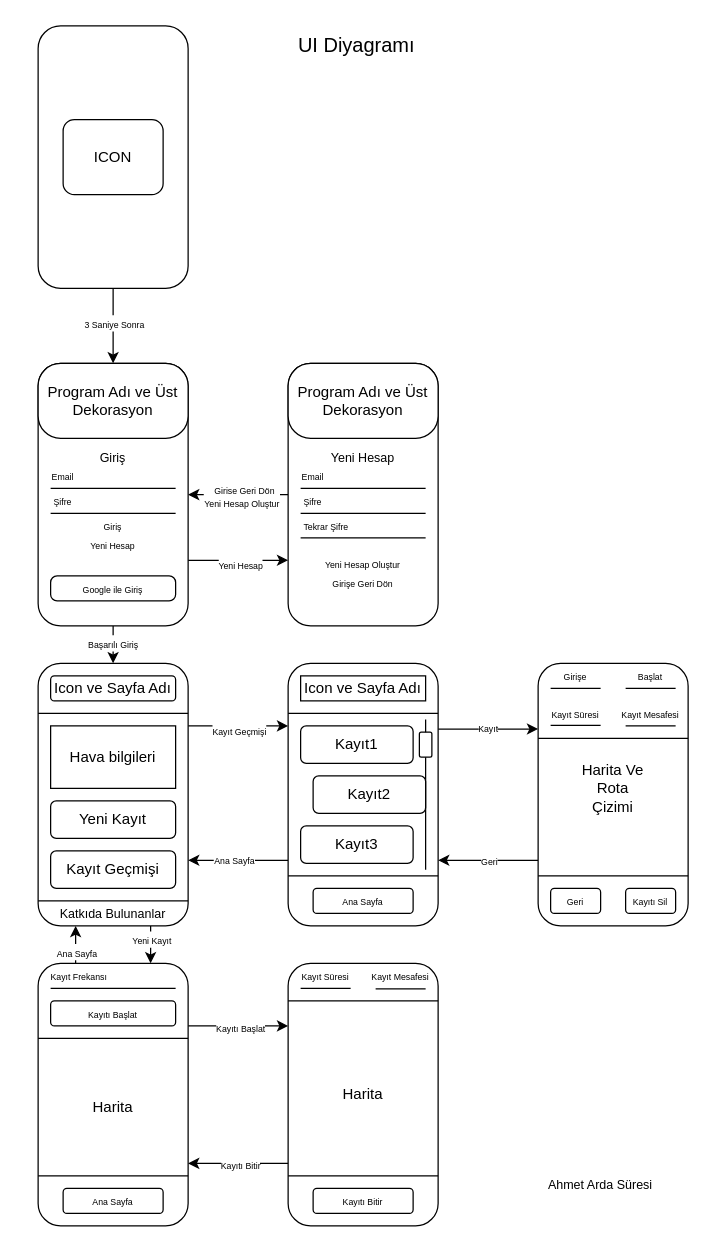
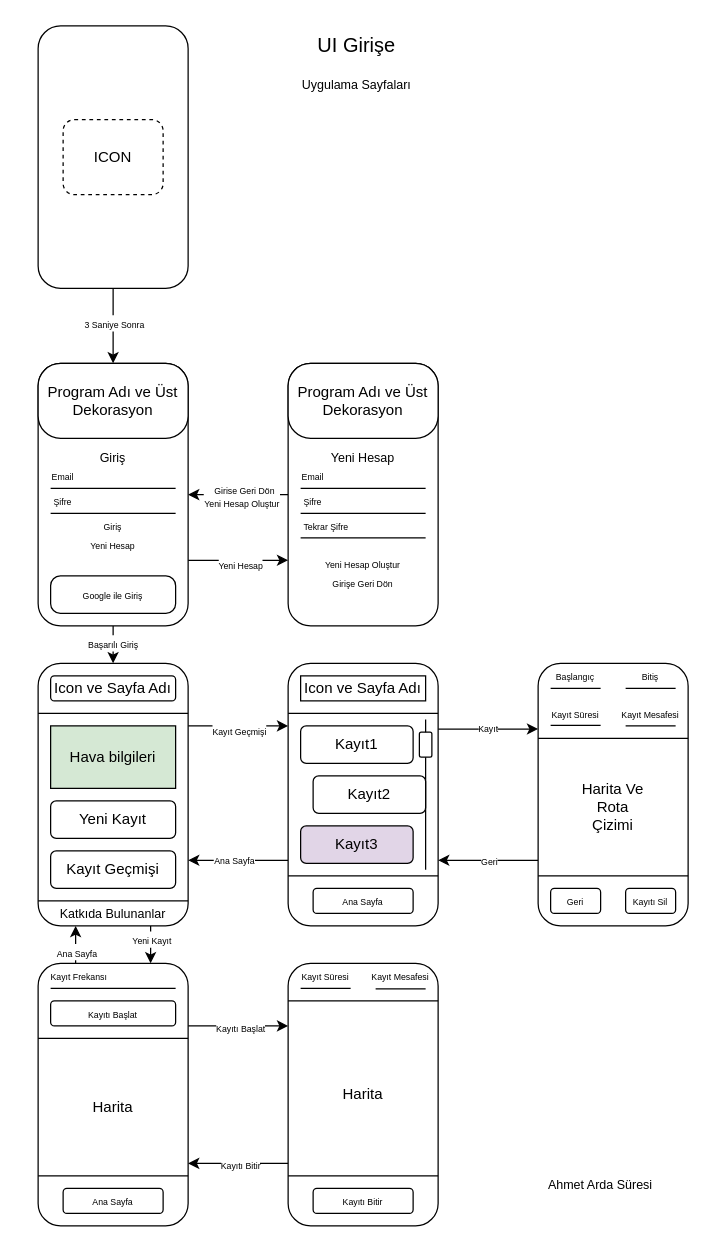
(357, 44) -> (357, 44)
none -> (357, 82)
(113, 157) -> (113, 157)
(113, 588) -> (113, 594)
(576, 676) -> (576, 676)
(651, 676) -> (651, 676)
(113, 757) -> (113, 757)
(613, 788) -> (613, 807)
(357, 844) -> (357, 844)
